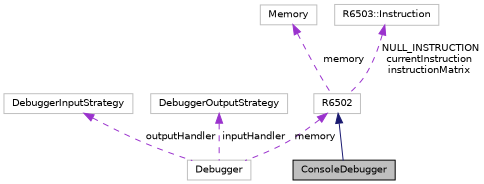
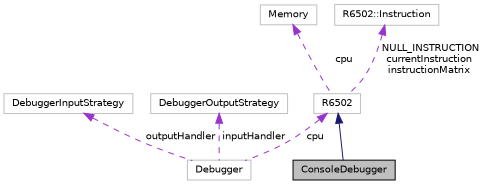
(387, 15) -> (387, 15)
(343, 60) -> (343, 60)
(314, 137) -> (314, 137)
